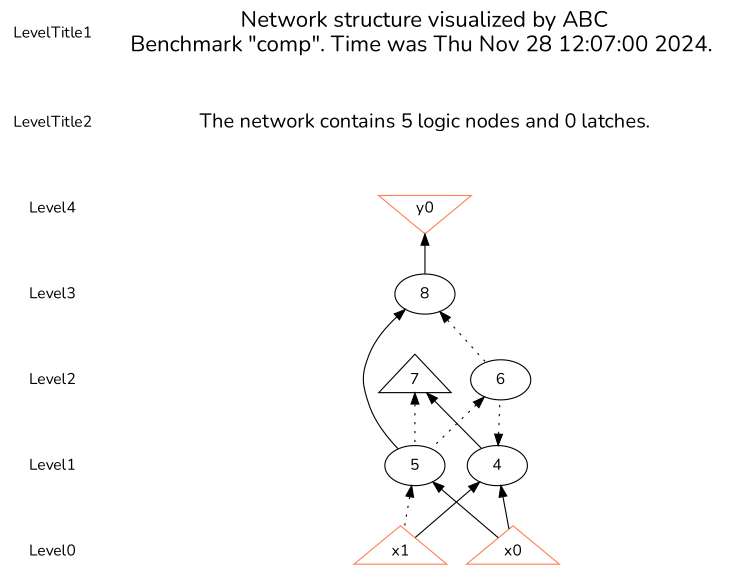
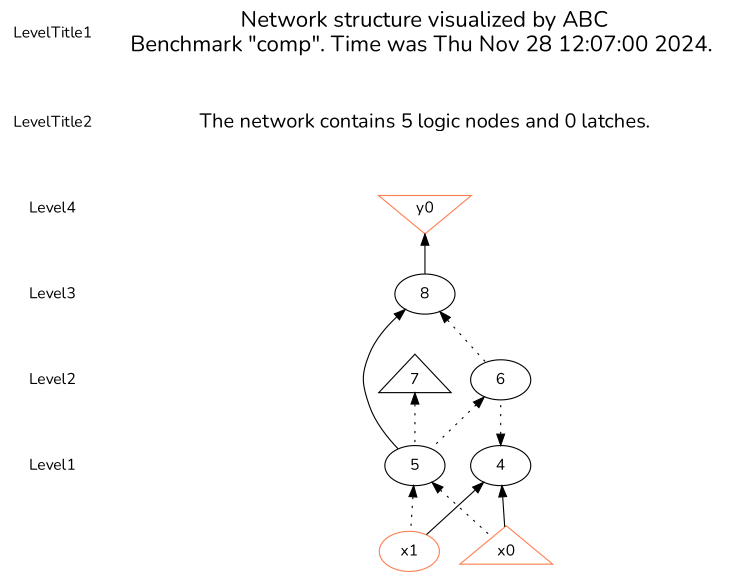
(463, 429) -> none
(470, 514) -> (466, 514)
(53, 551) -> none
(400, 551) -> (409, 551)
